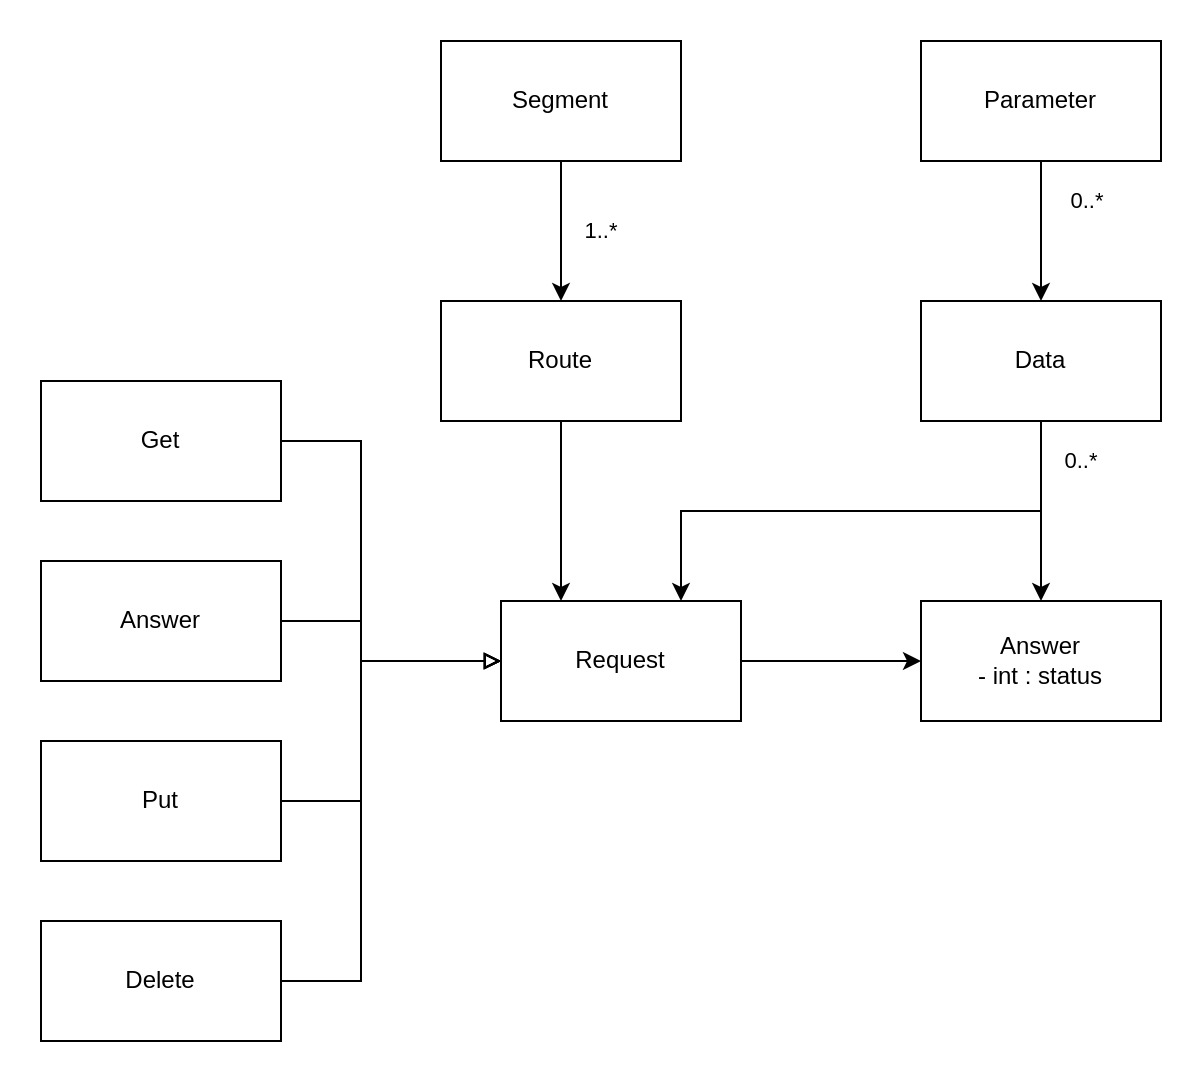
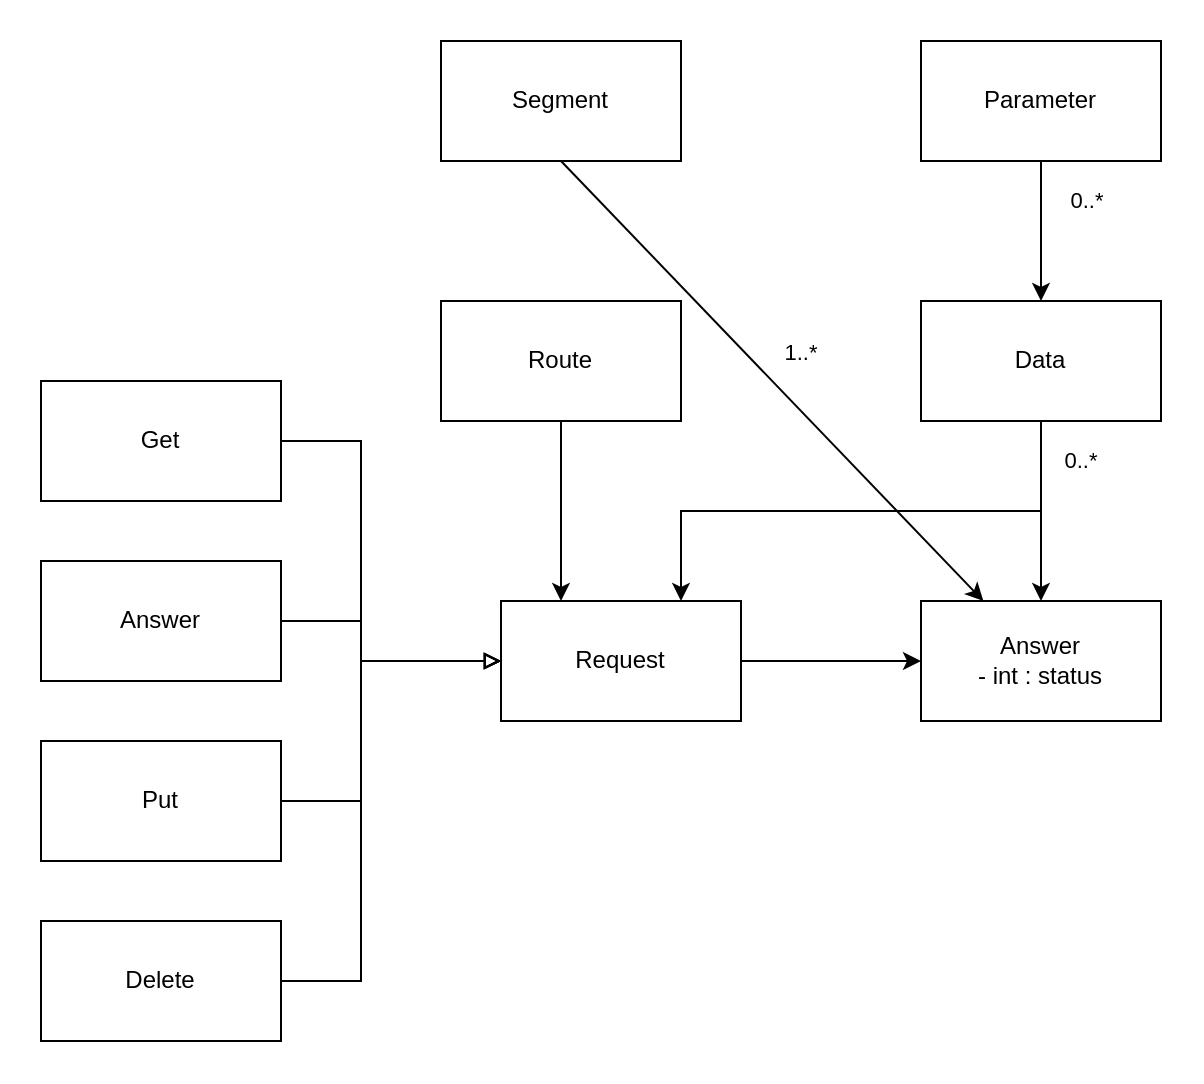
(561, 224) -> (727, 334)
